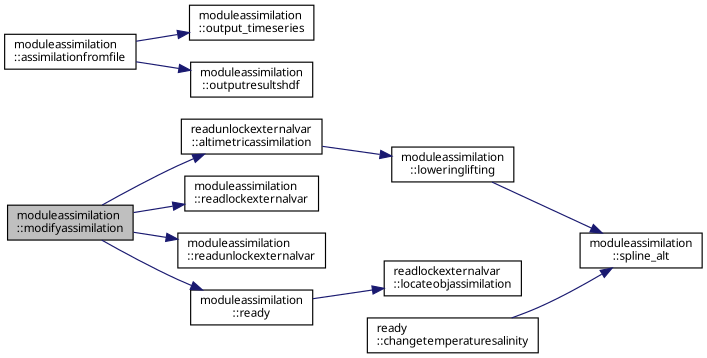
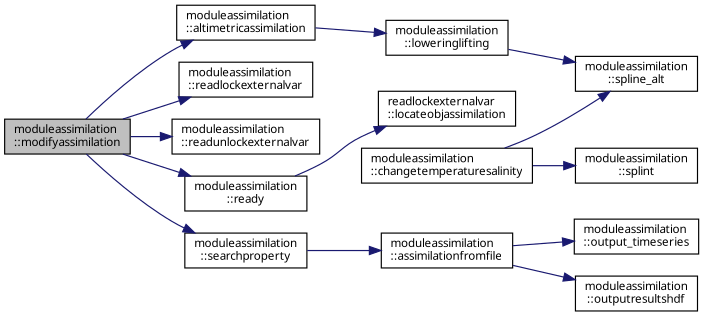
(252, 137) -> (246, 23)
none -> (636, 166)
none -> (246, 251)
(453, 335) -> (447, 166)
